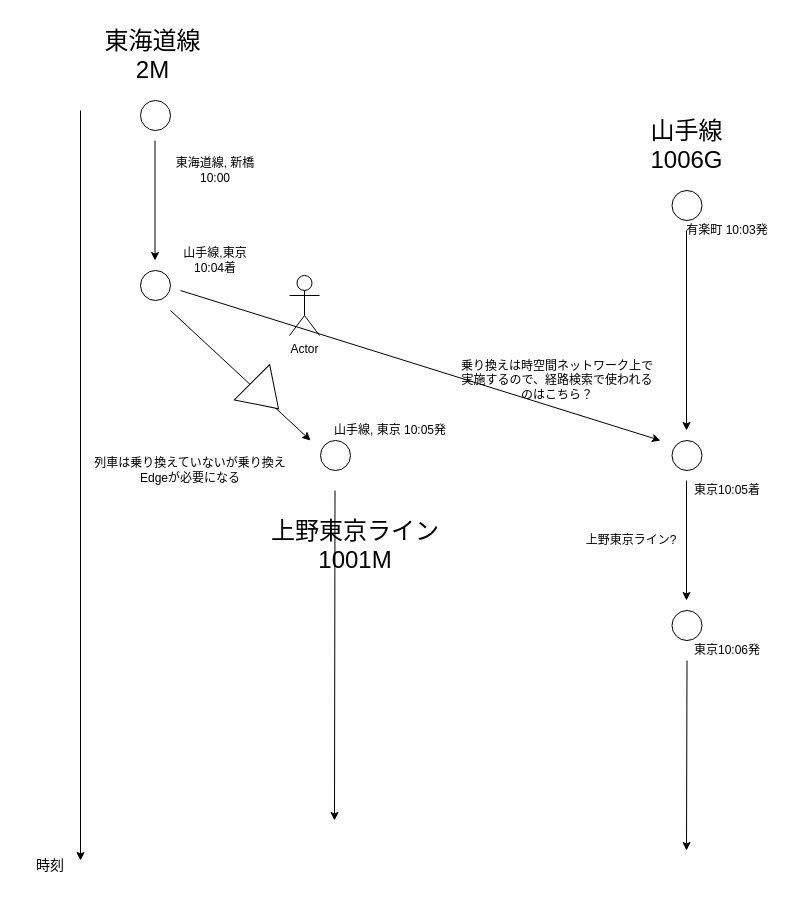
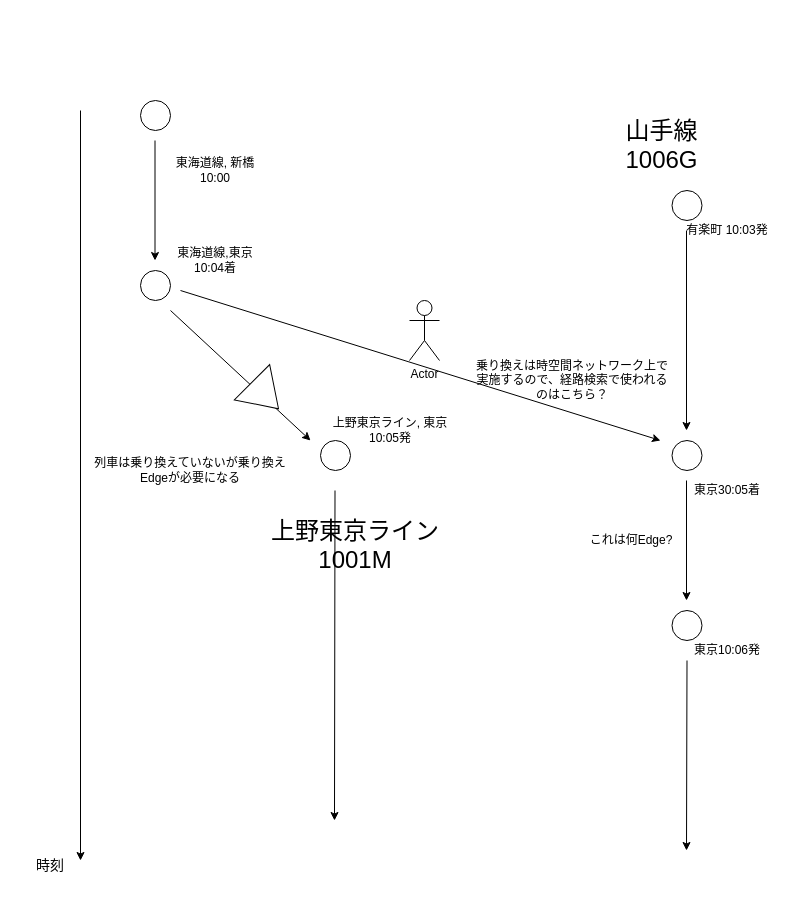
(153, 56) -> none
(687, 146) -> (662, 146)
(216, 261) -> (216, 261)
(305, 306) -> (425, 331)
(557, 381) -> (572, 381)
(391, 431) -> (391, 431)
(728, 491) -> (728, 491)
(632, 541) -> (632, 541)
